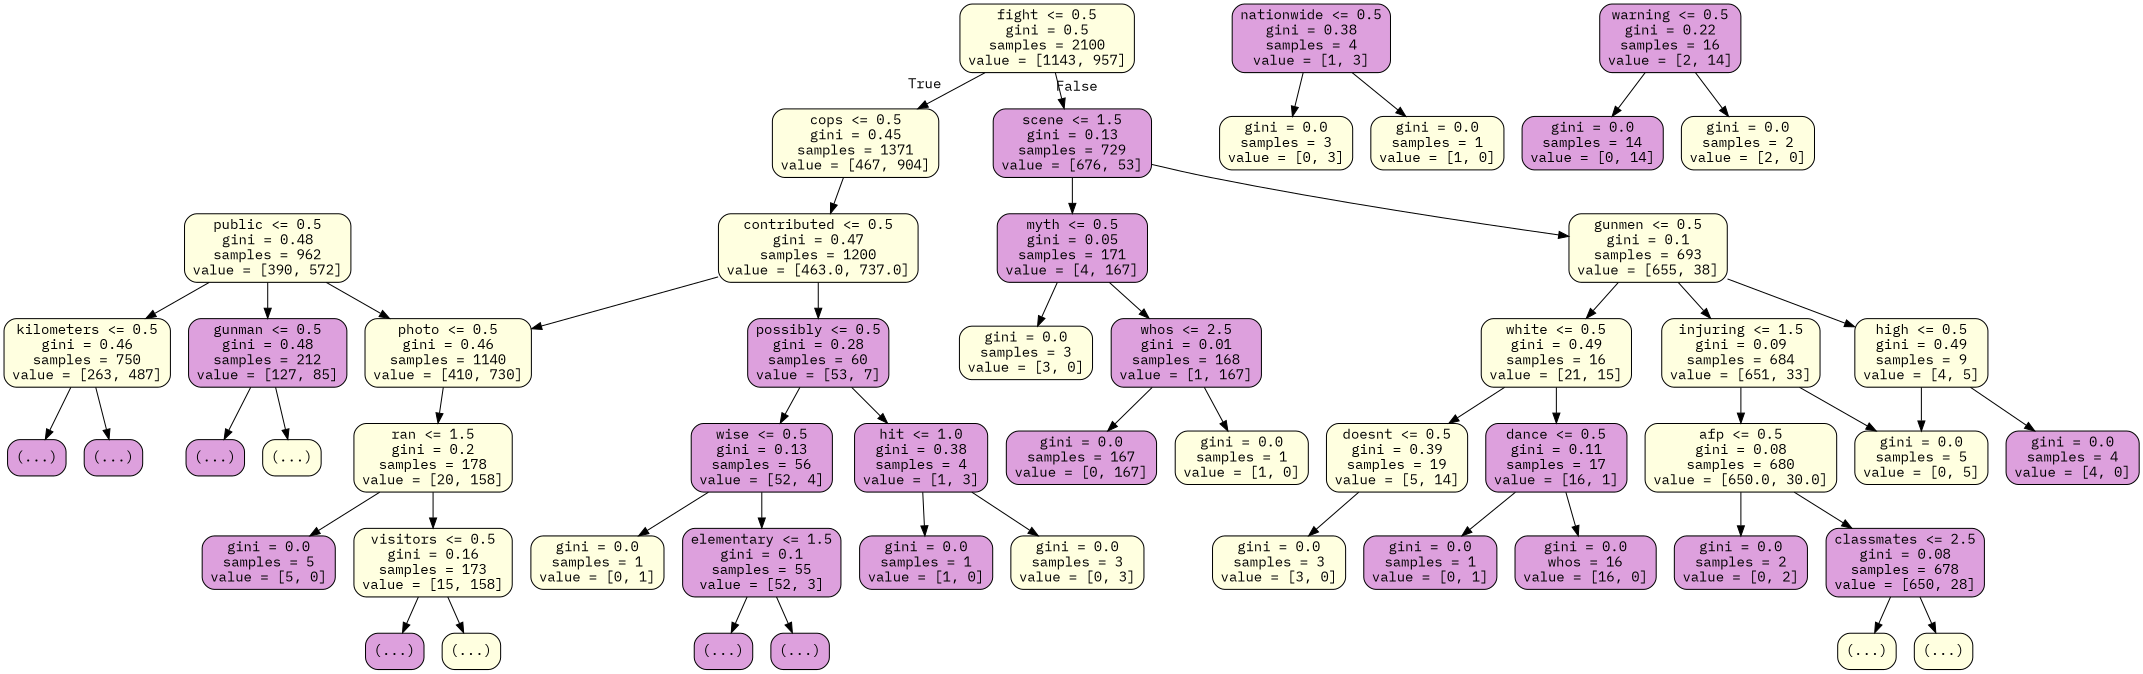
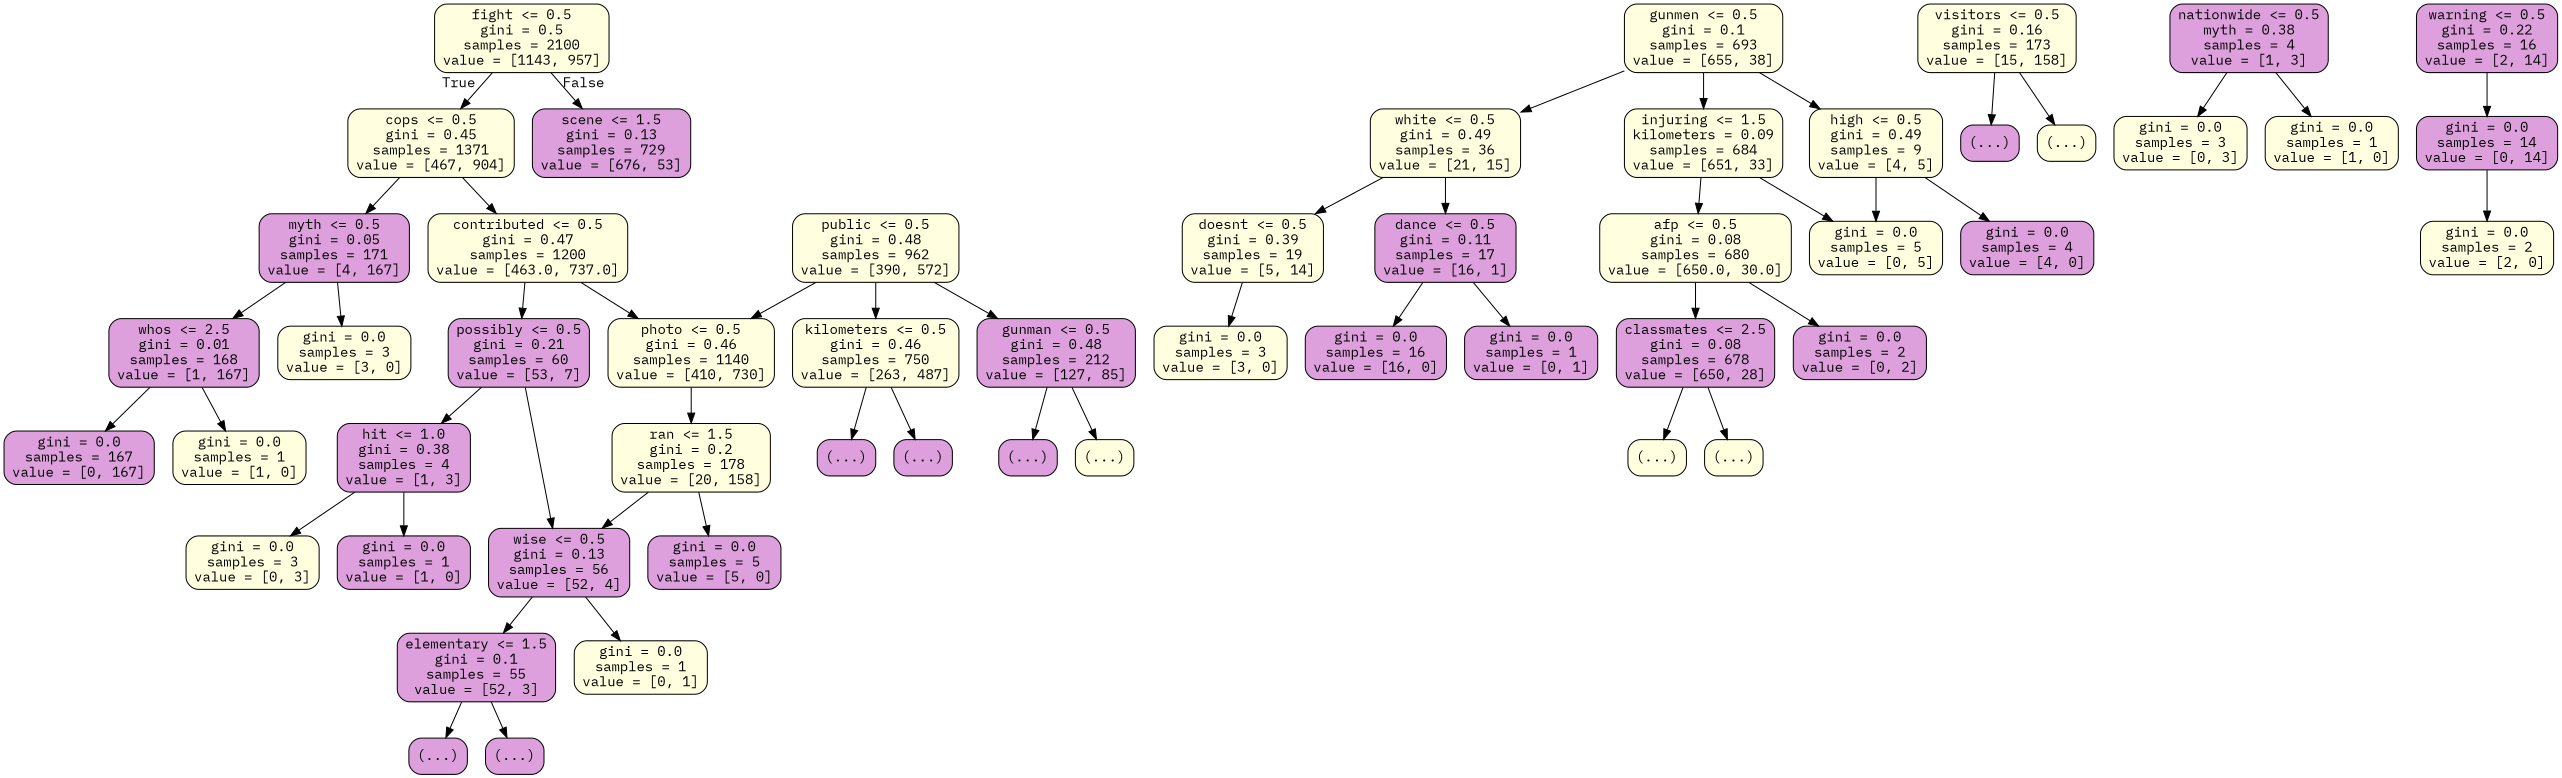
(1311, 38) -> (2249, 38)
(1709, 91) -> (2487, 190)
(1072, 190) -> (386, 192)
(1355, 204) -> none
(818, 353) -> (519, 353)
(1556, 353) -> (1445, 143)
(1741, 353) -> (1704, 143)
(433, 505) -> (629, 507)
(1586, 563) -> (1376, 353)
